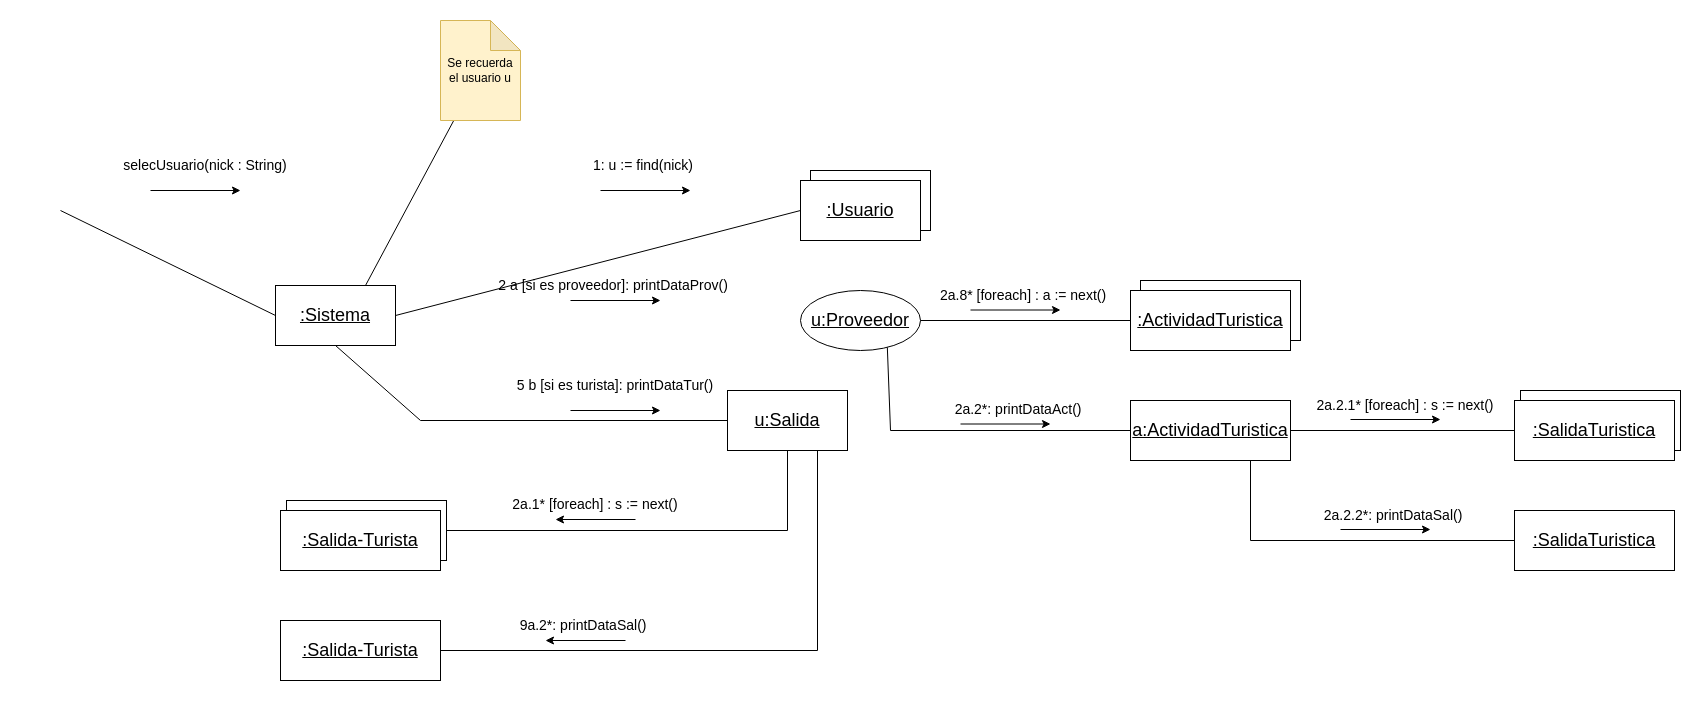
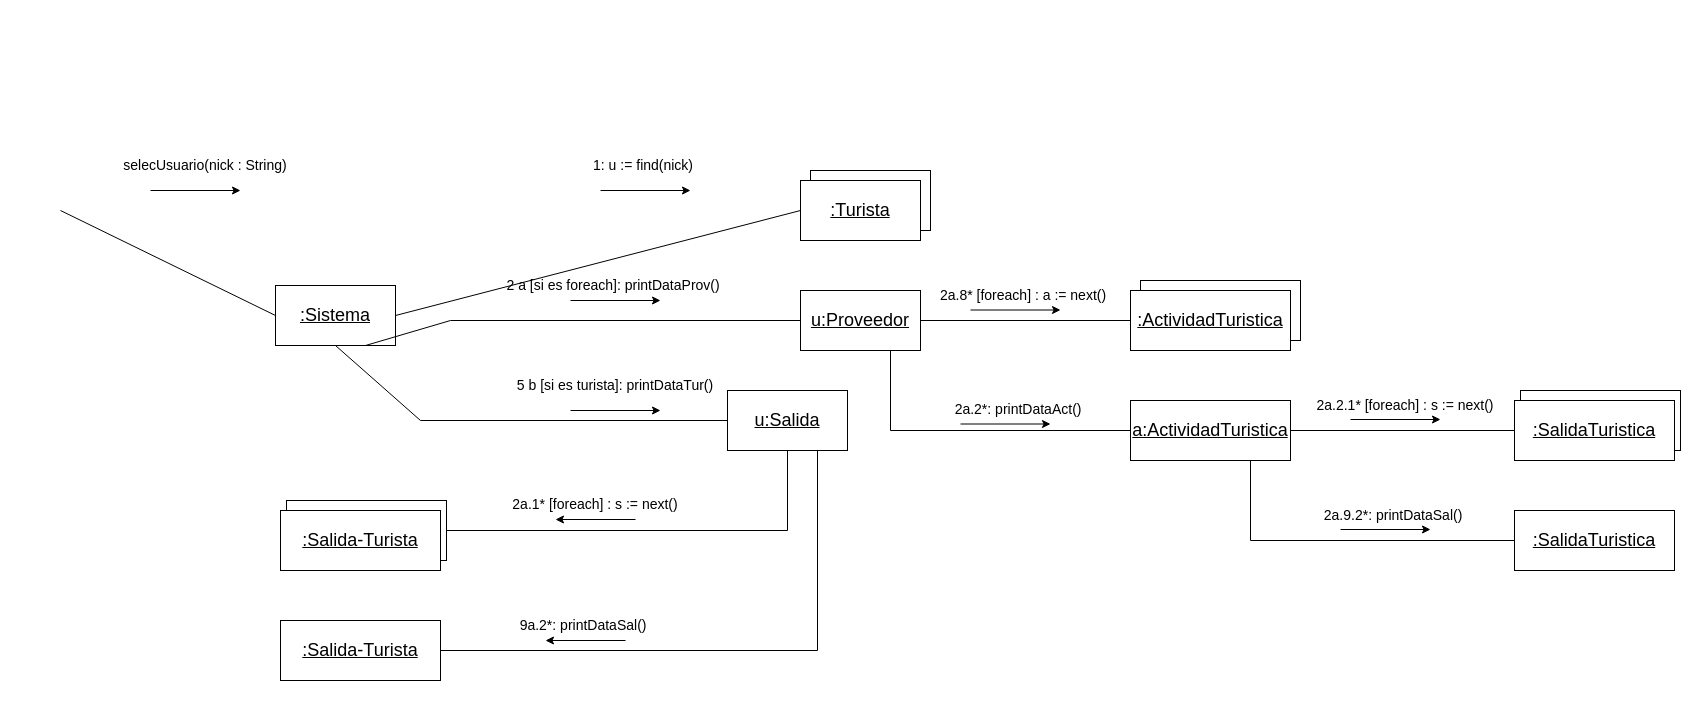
(481, 71) -> none
(409, 203) -> none
(861, 211) -> (861, 211)
(616, 286) -> (616, 286)
none -> (582, 321)
(861, 321) -> (861, 321)
(1396, 516) -> (1396, 516)
